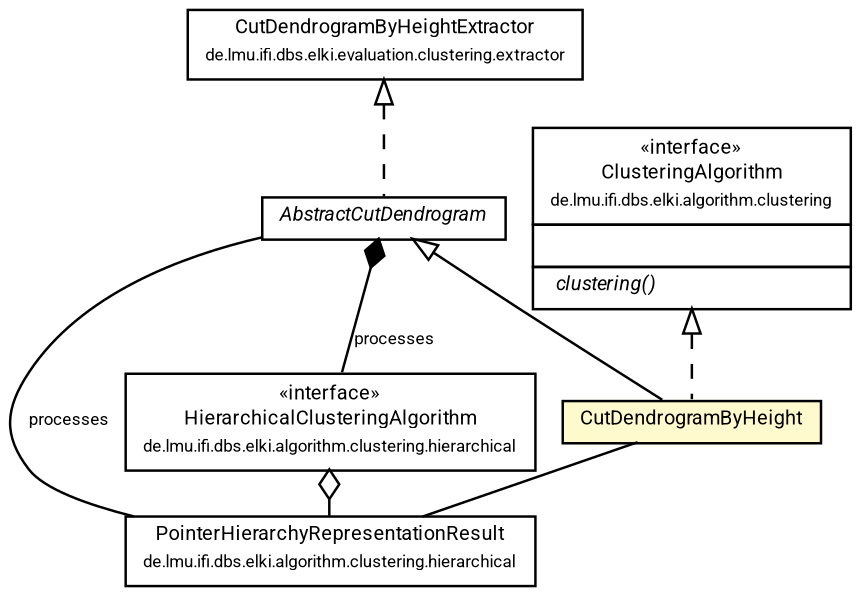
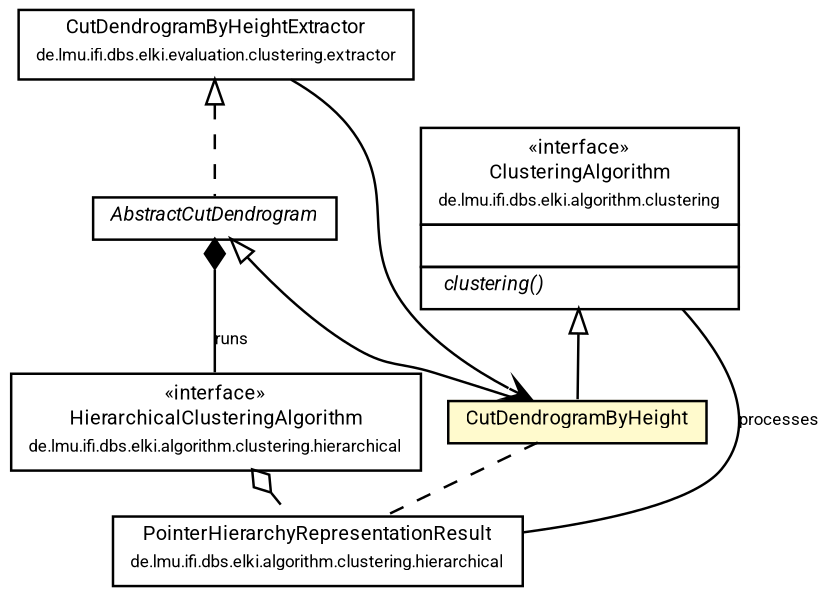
none -> (380, 245)
(395, 340) -> (232, 340)
(46, 351) -> (710, 480)
(692, 367) -> (578, 367)
(530, 479) -> (461, 479)
(329, 508) -> (281, 504)
